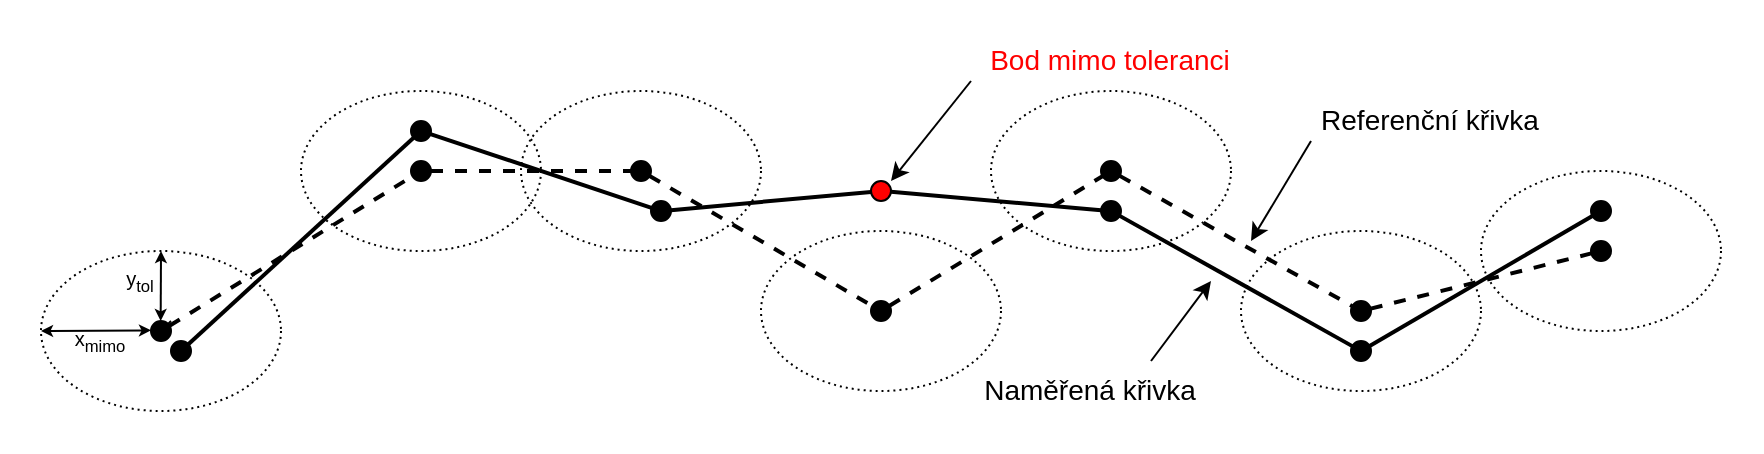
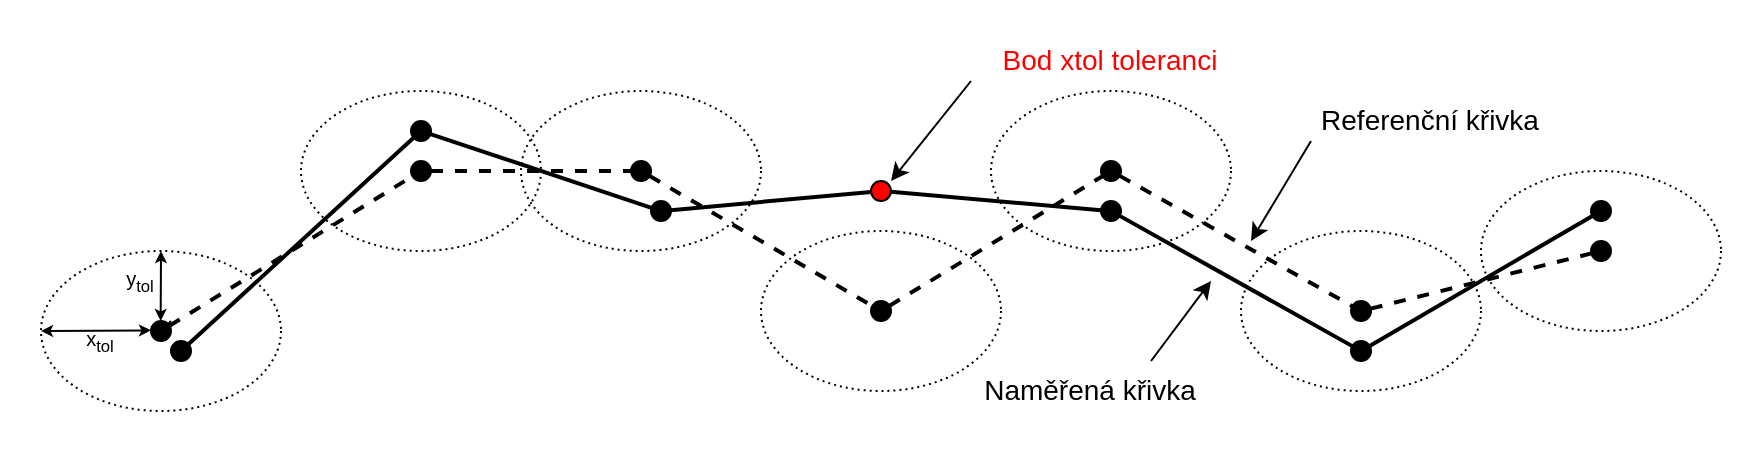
(1111, 61) -> (1111, 61)
(101, 337) -> (101, 337)
